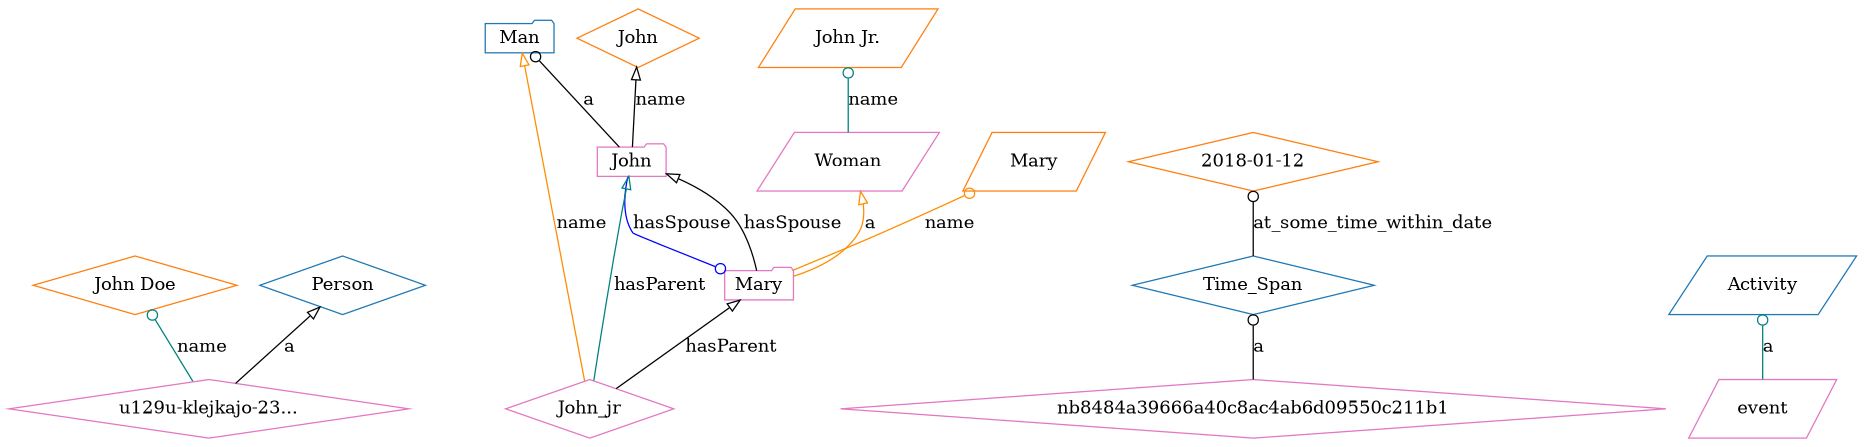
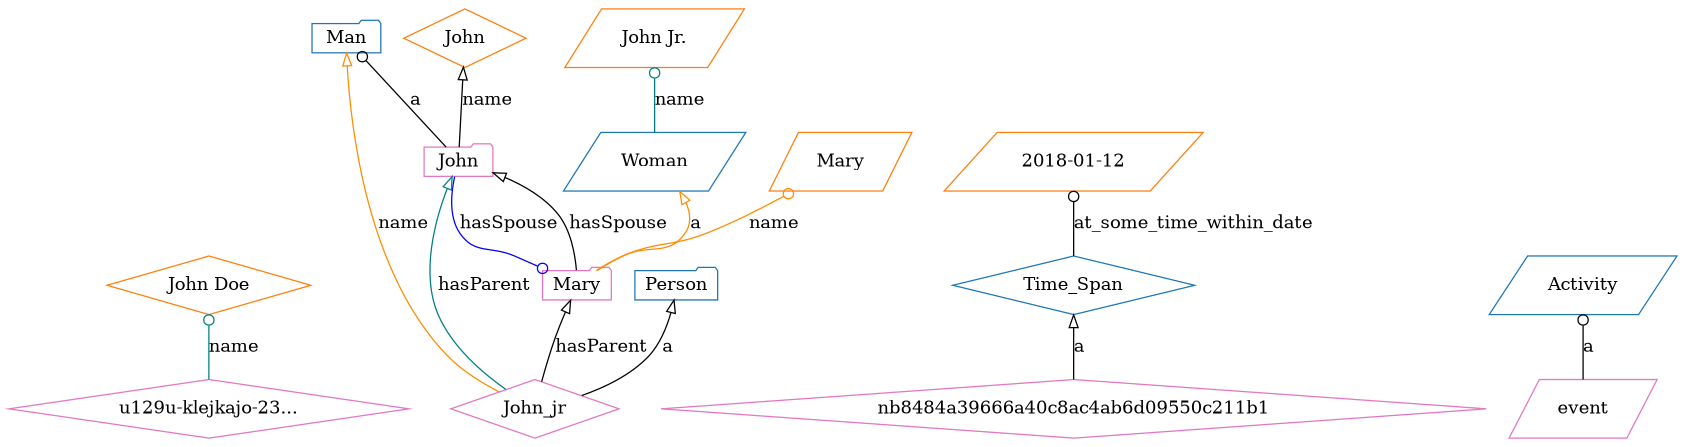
(848, 162) -> (655, 162)
(1253, 162) -> (1074, 162)
(343, 285) -> (676, 285)
(273, 350) -> (638, 366)
(1253, 352) -> (1074, 354)
(1763, 352) -> (1583, 352)
